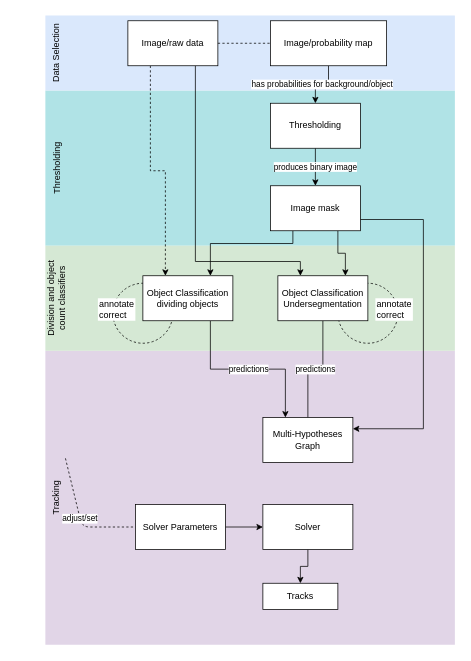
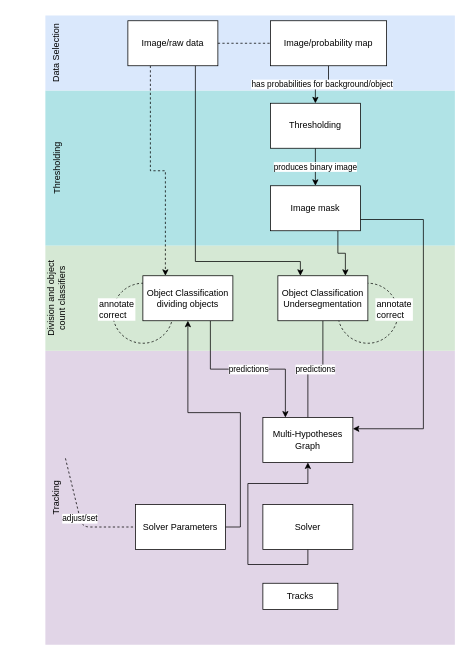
(240, 243) -> none
(240, 527) -> (240, 444)
(300, 566) -> (278, 564)
